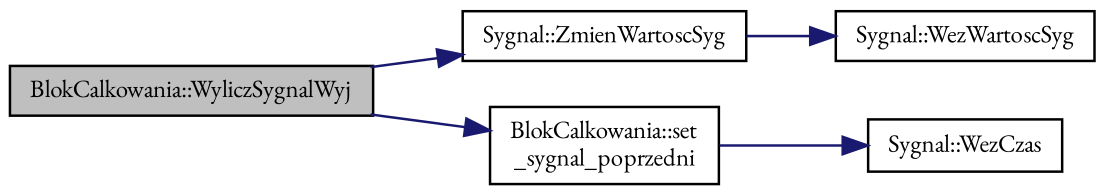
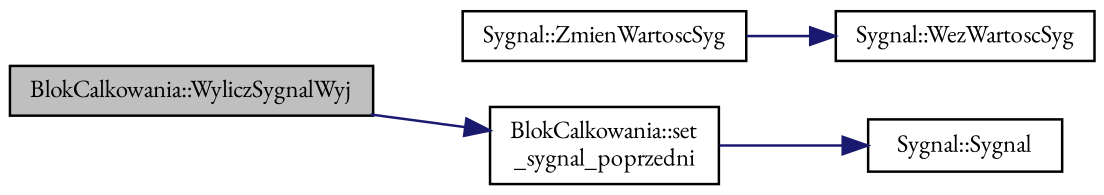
(404, 63) -> none
(965, 146) -> (965, 146)
